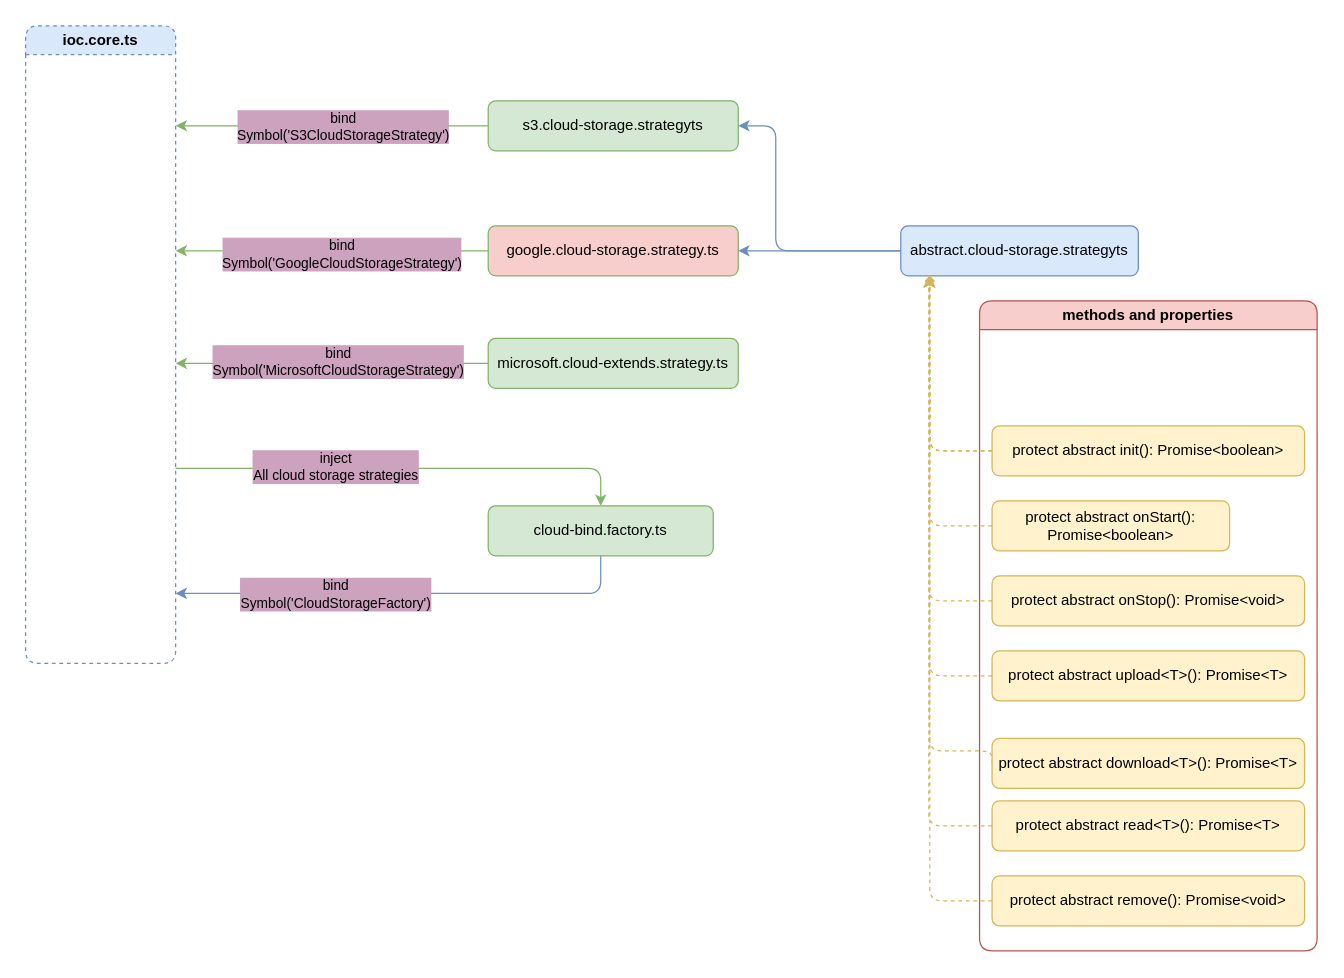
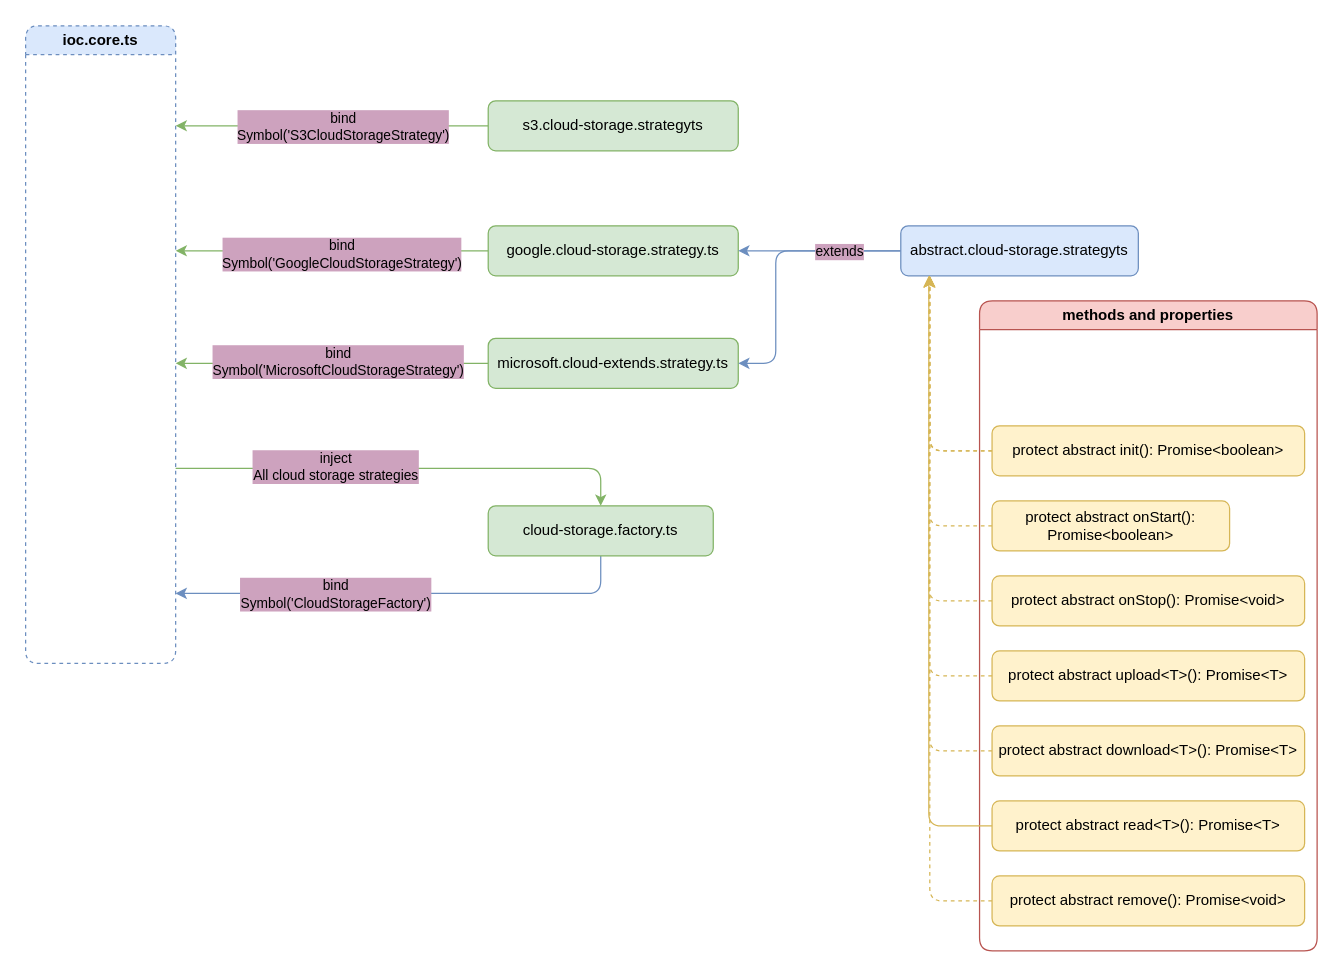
(776, 176) -> none
(613, 251) -> (613, 251)
none -> (776, 317)
(601, 531) -> (601, 531)
(1148, 763) -> (1148, 751)
(930, 781) -> (930, 781)
(961, 826) -> (961, 826)
